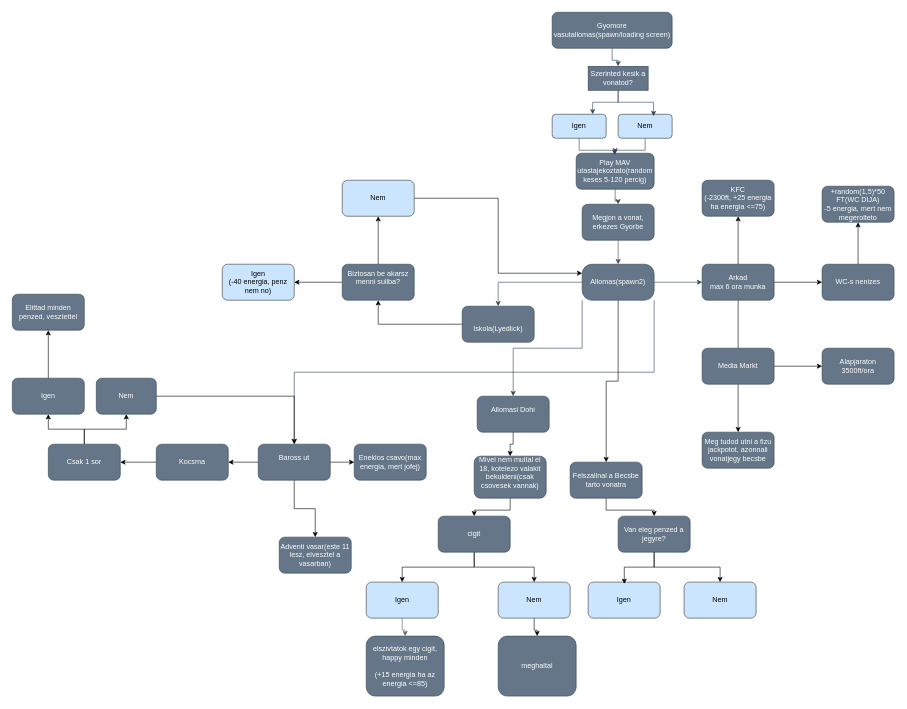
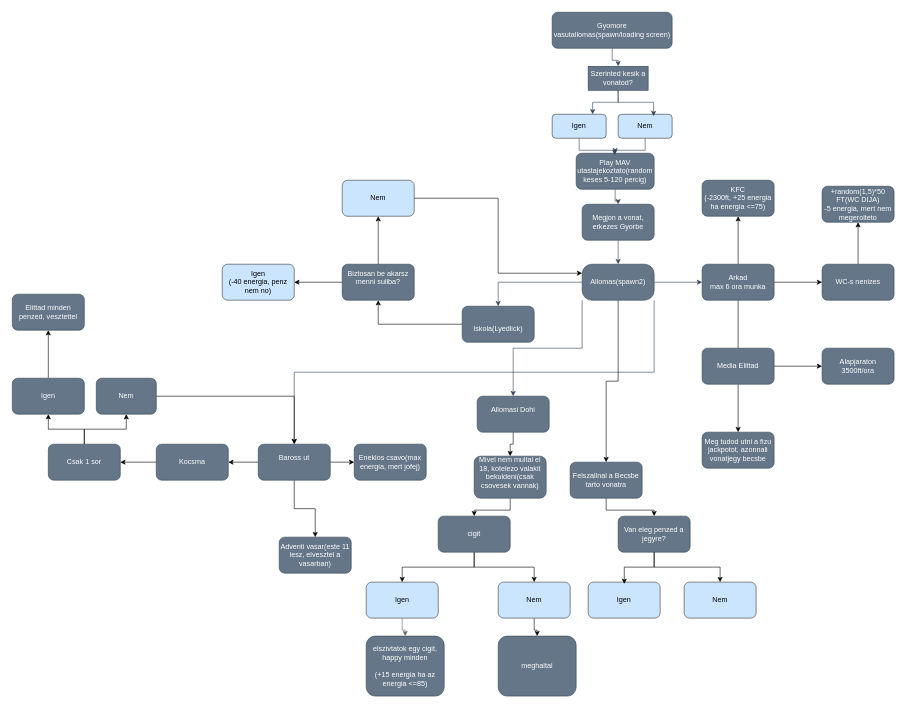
(738, 366) -> (738, 366)
